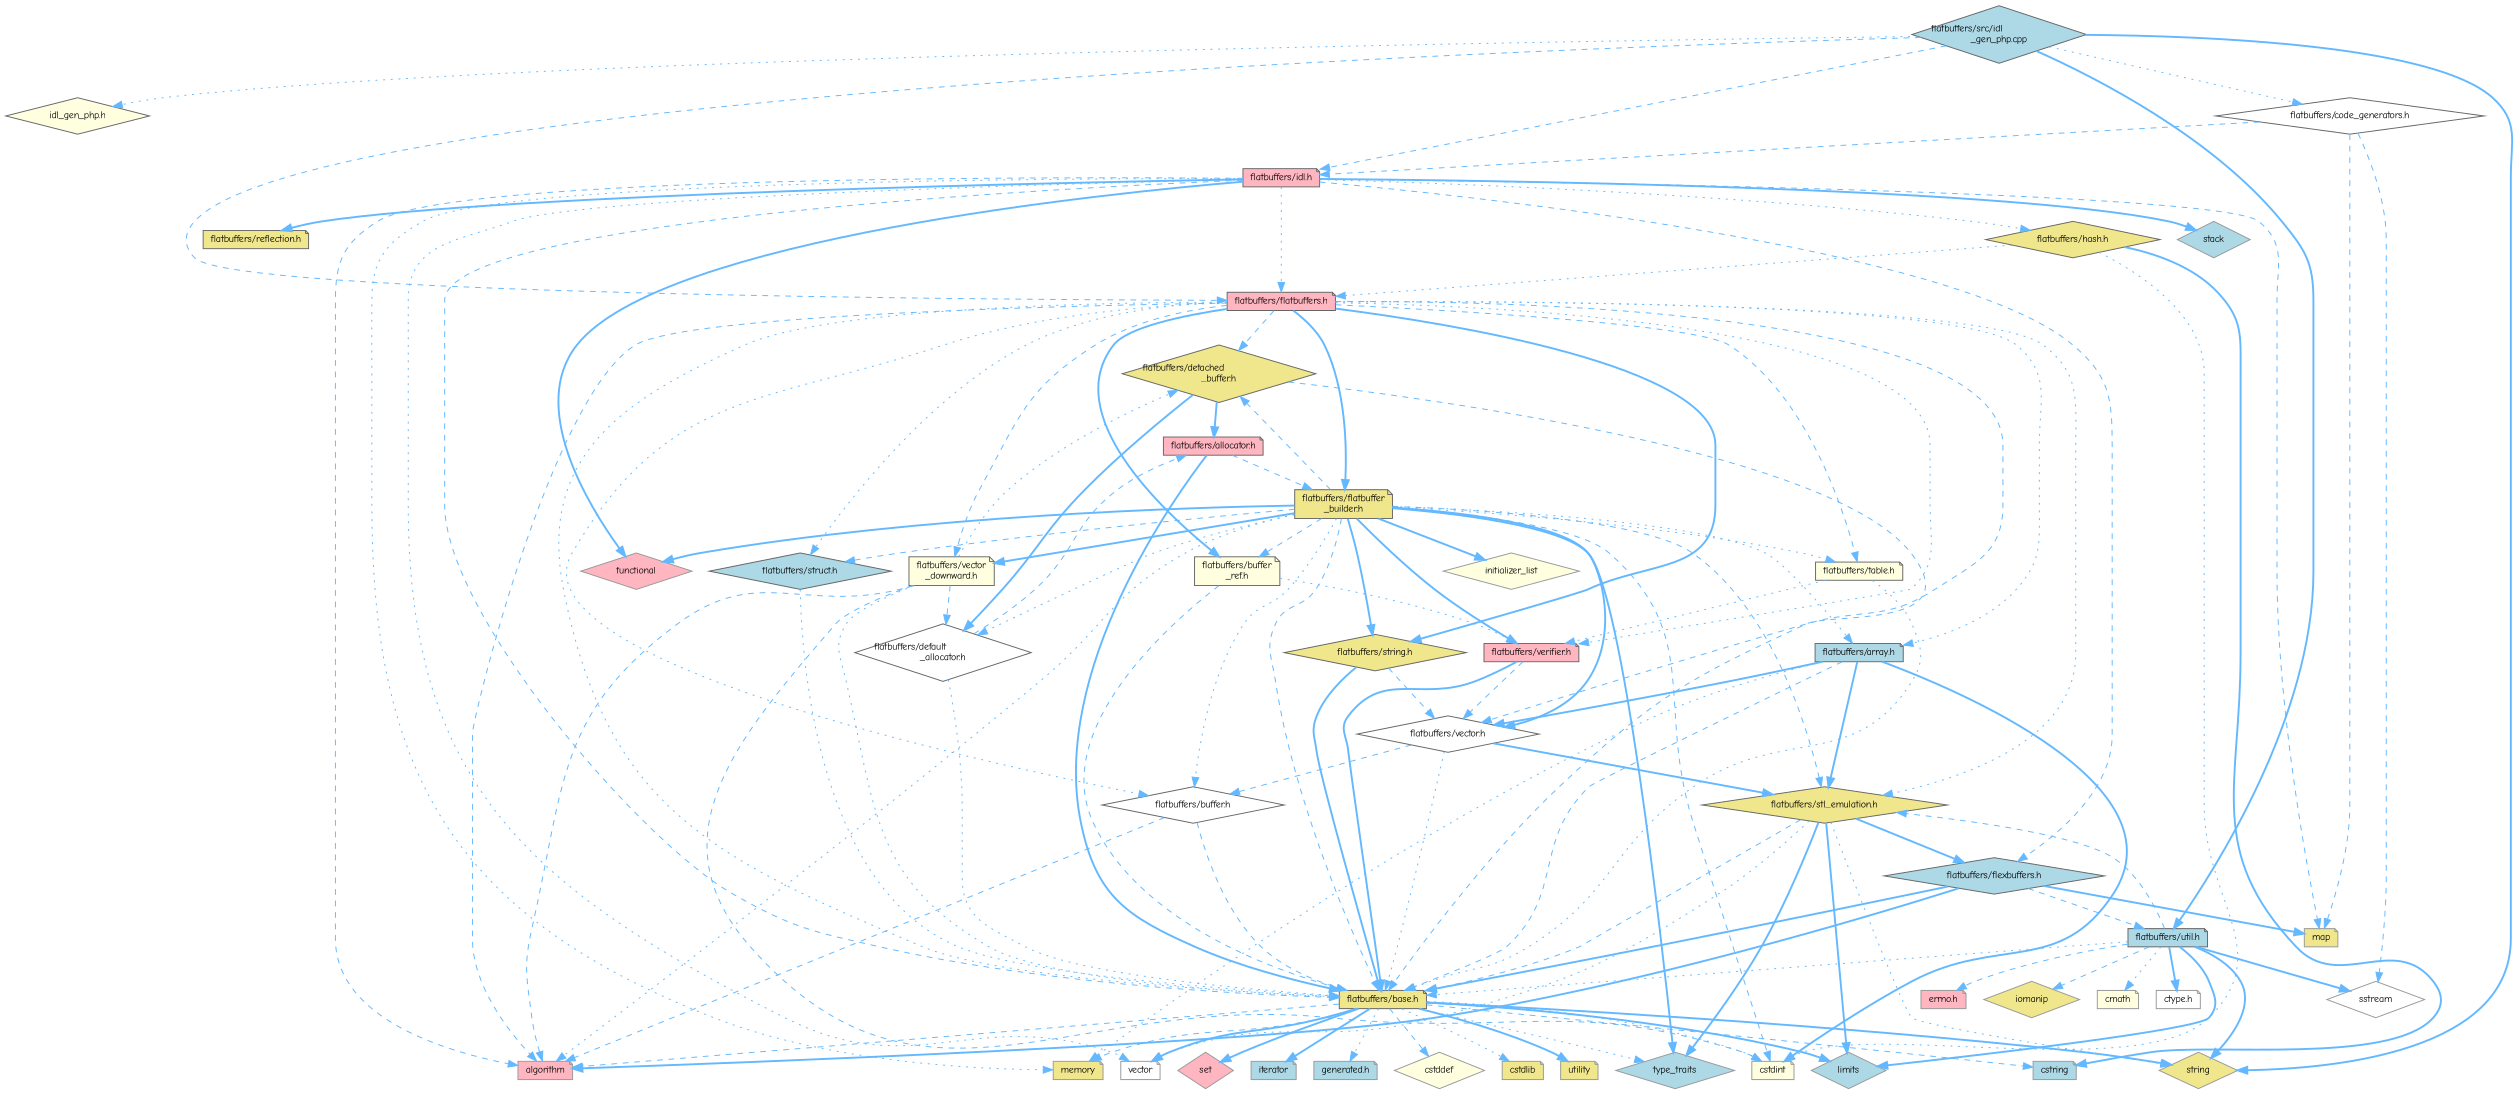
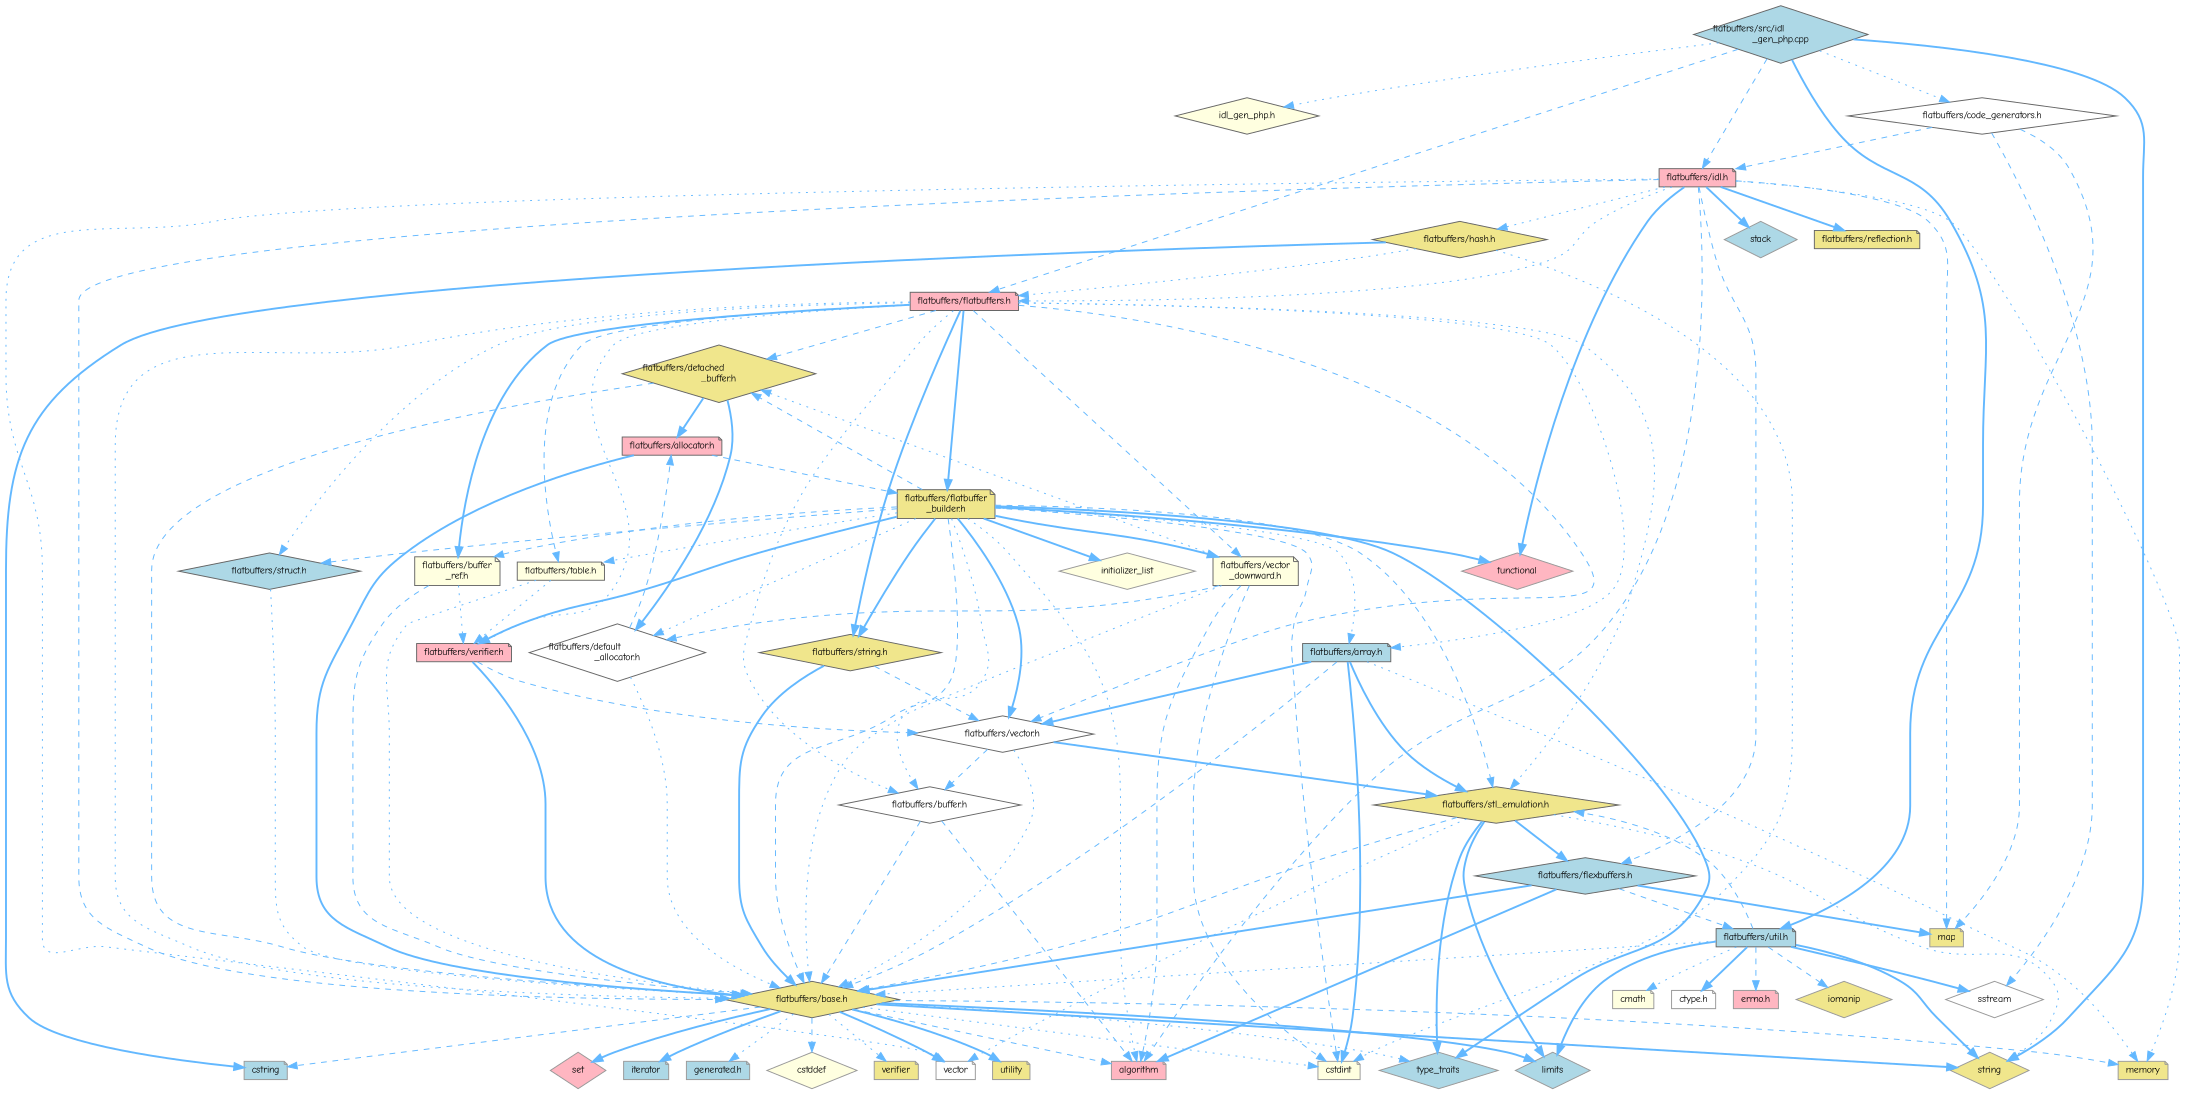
(583, 411) -> none
(1383, 1000) -> (812, 1000)
(1523, 1070) -> (896, 1070)
